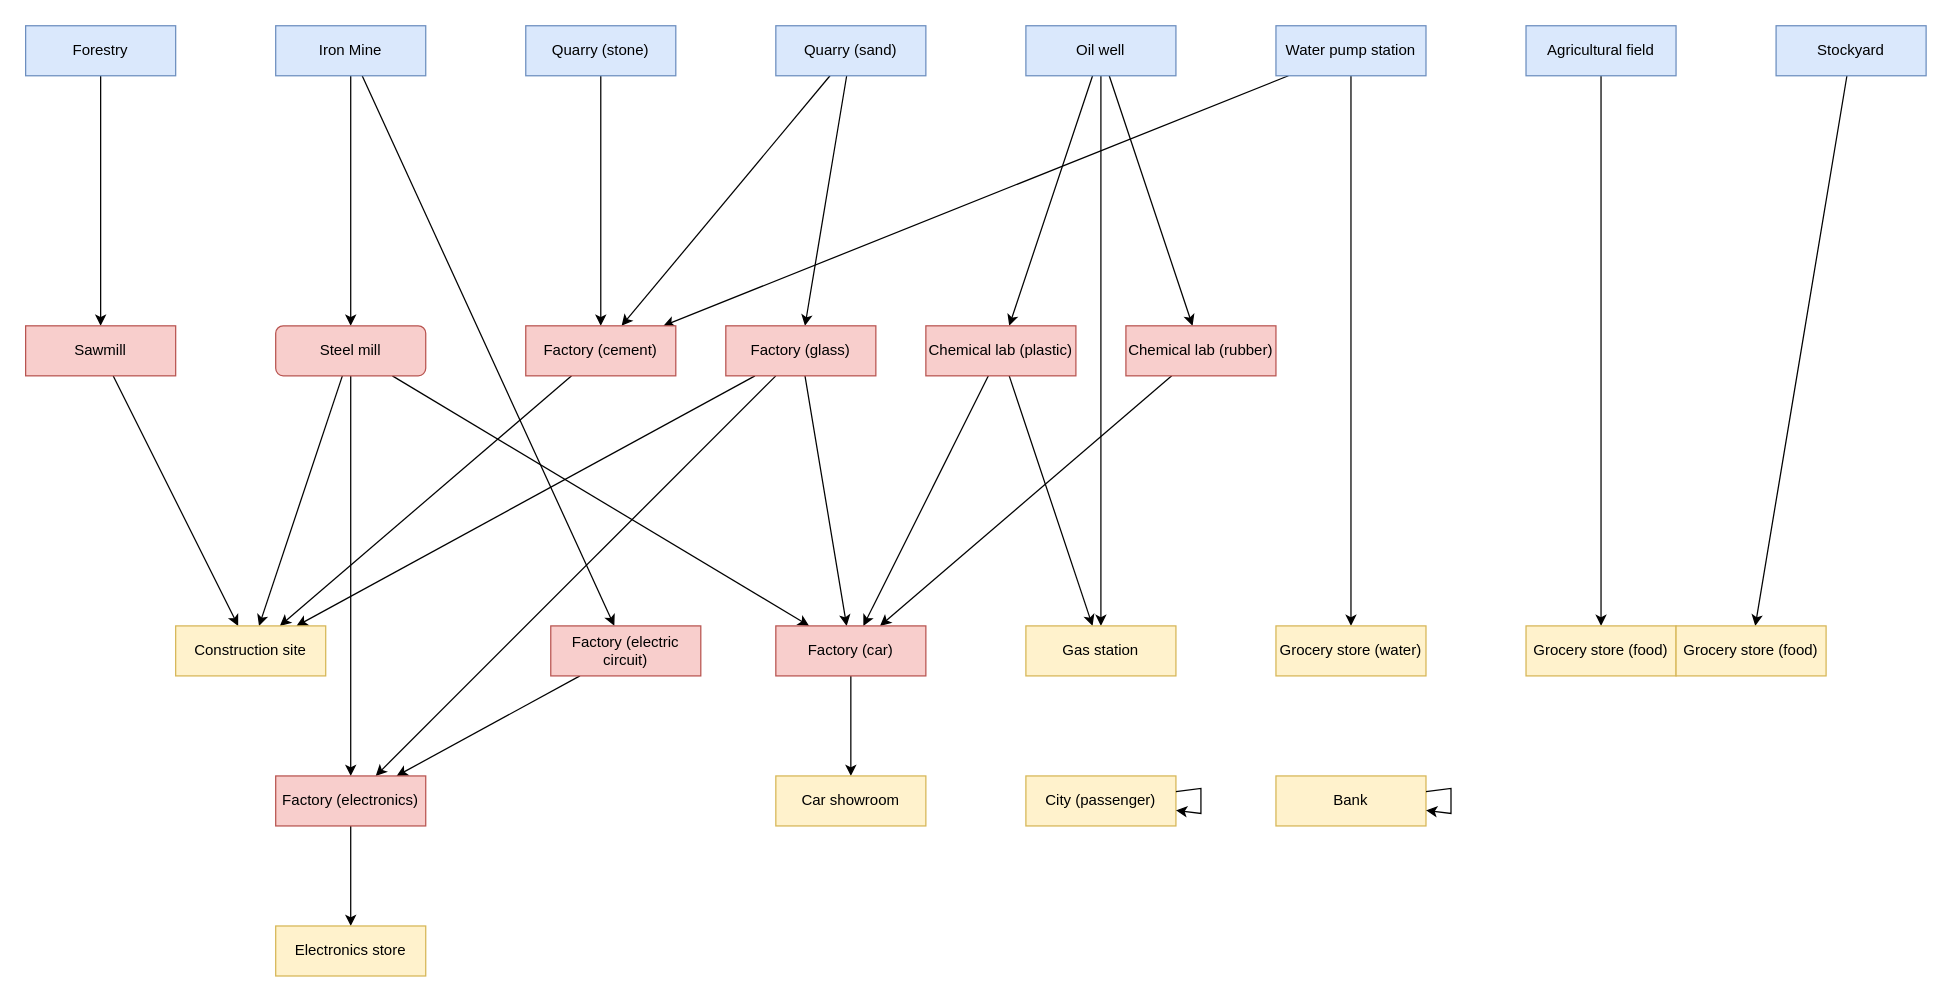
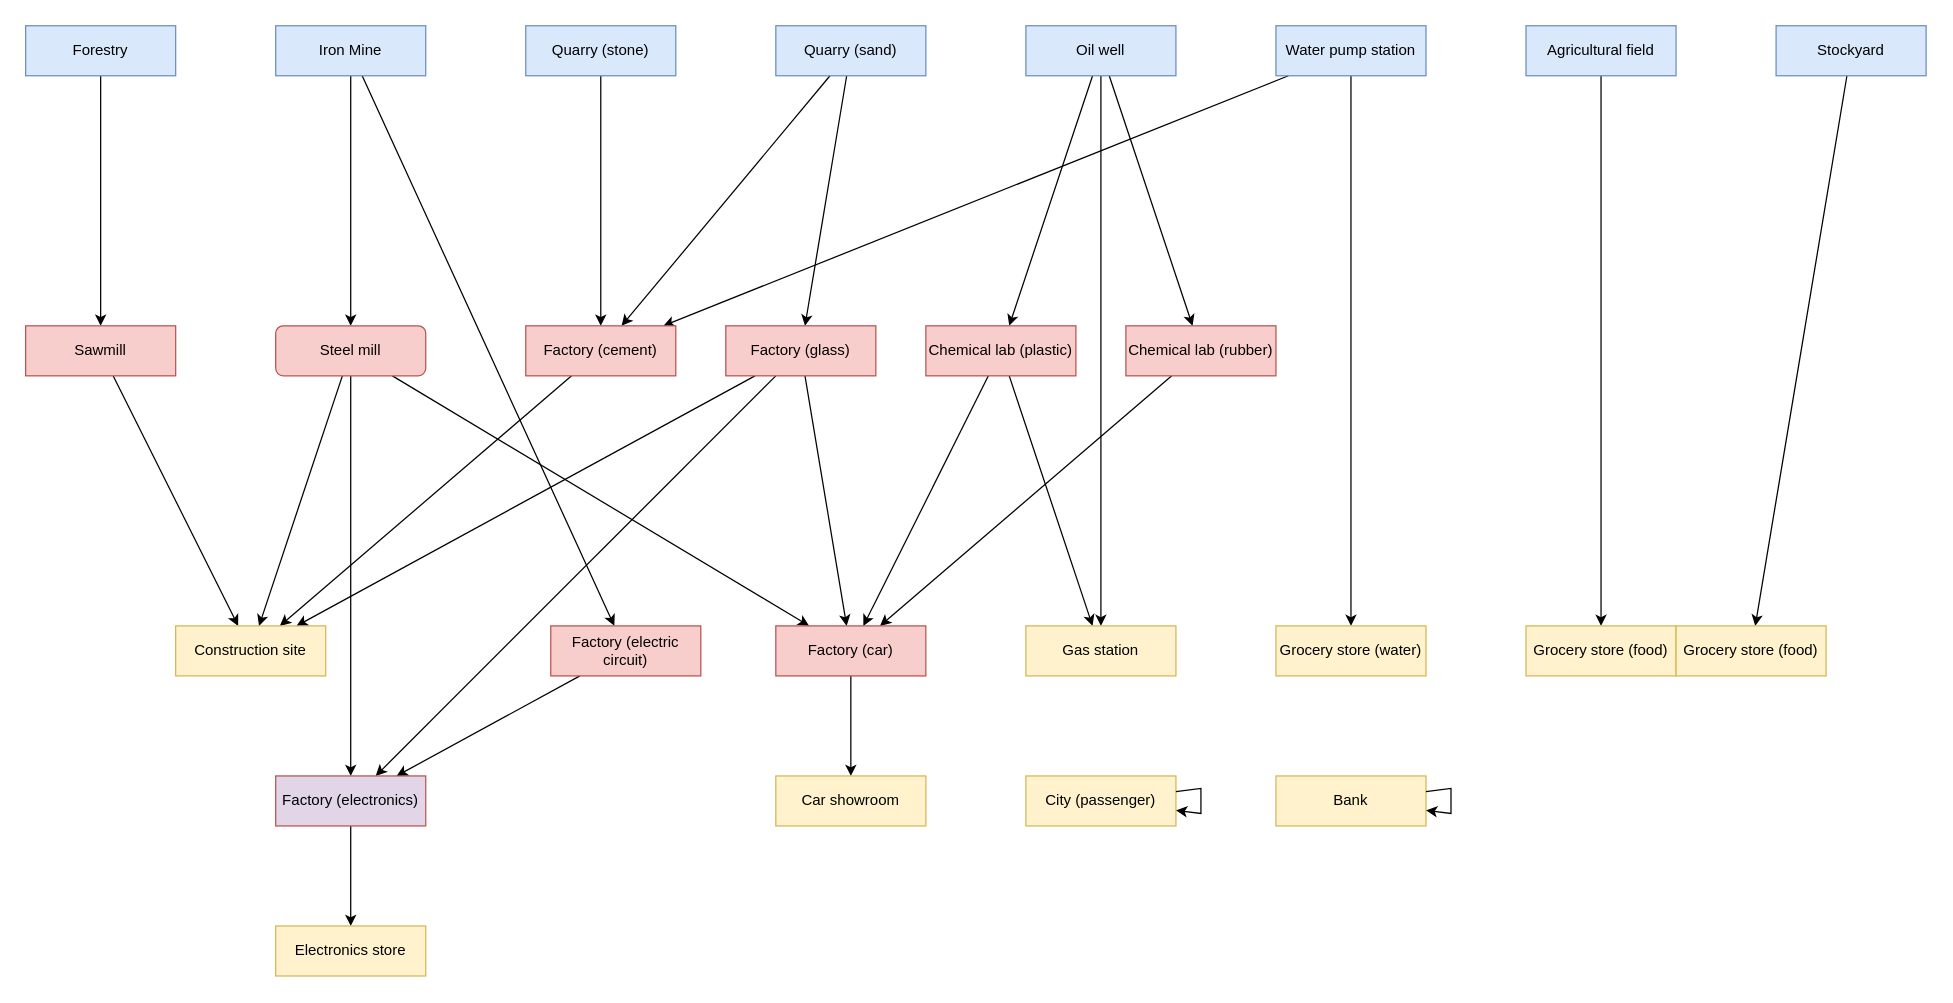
(351, 801) -> (351, 801)
